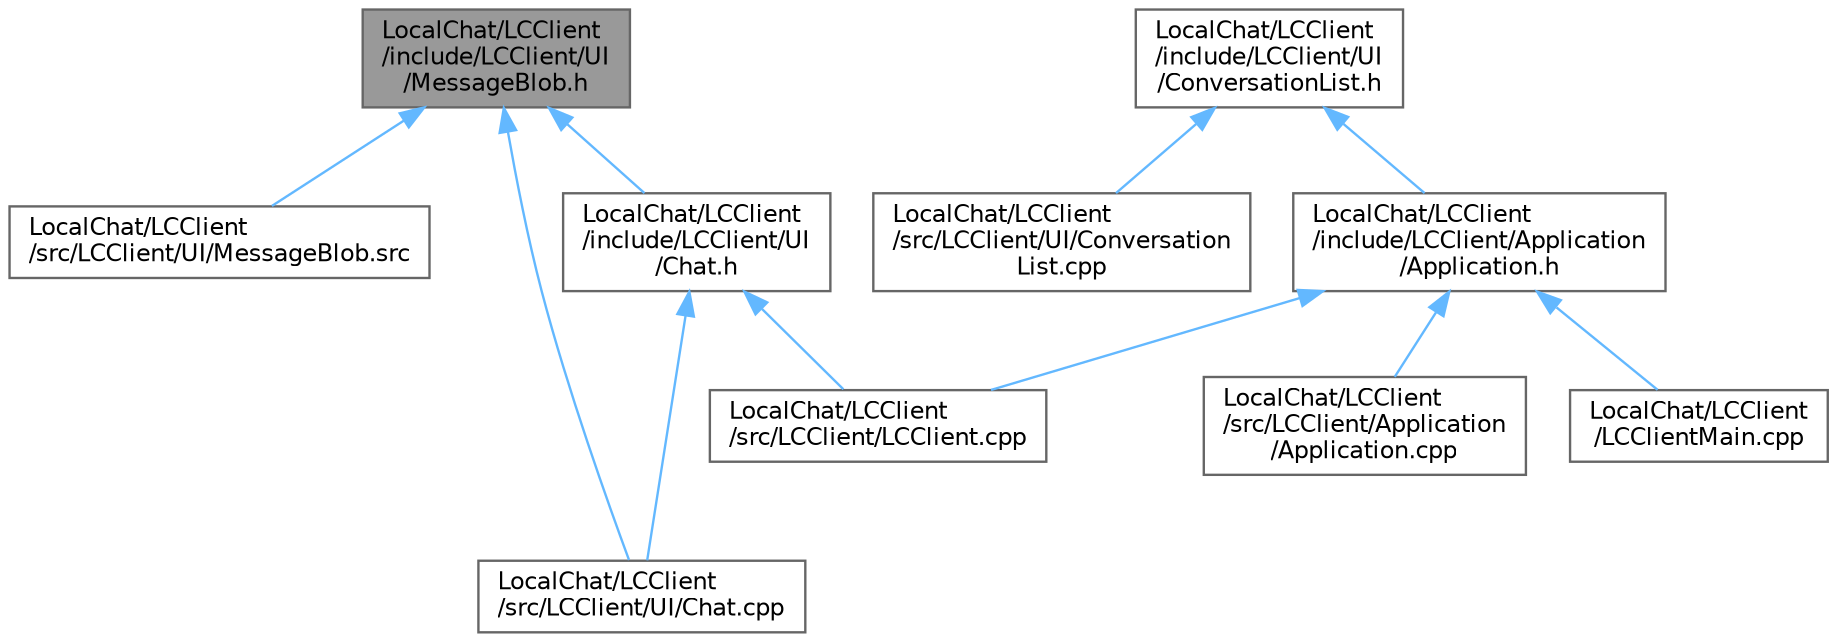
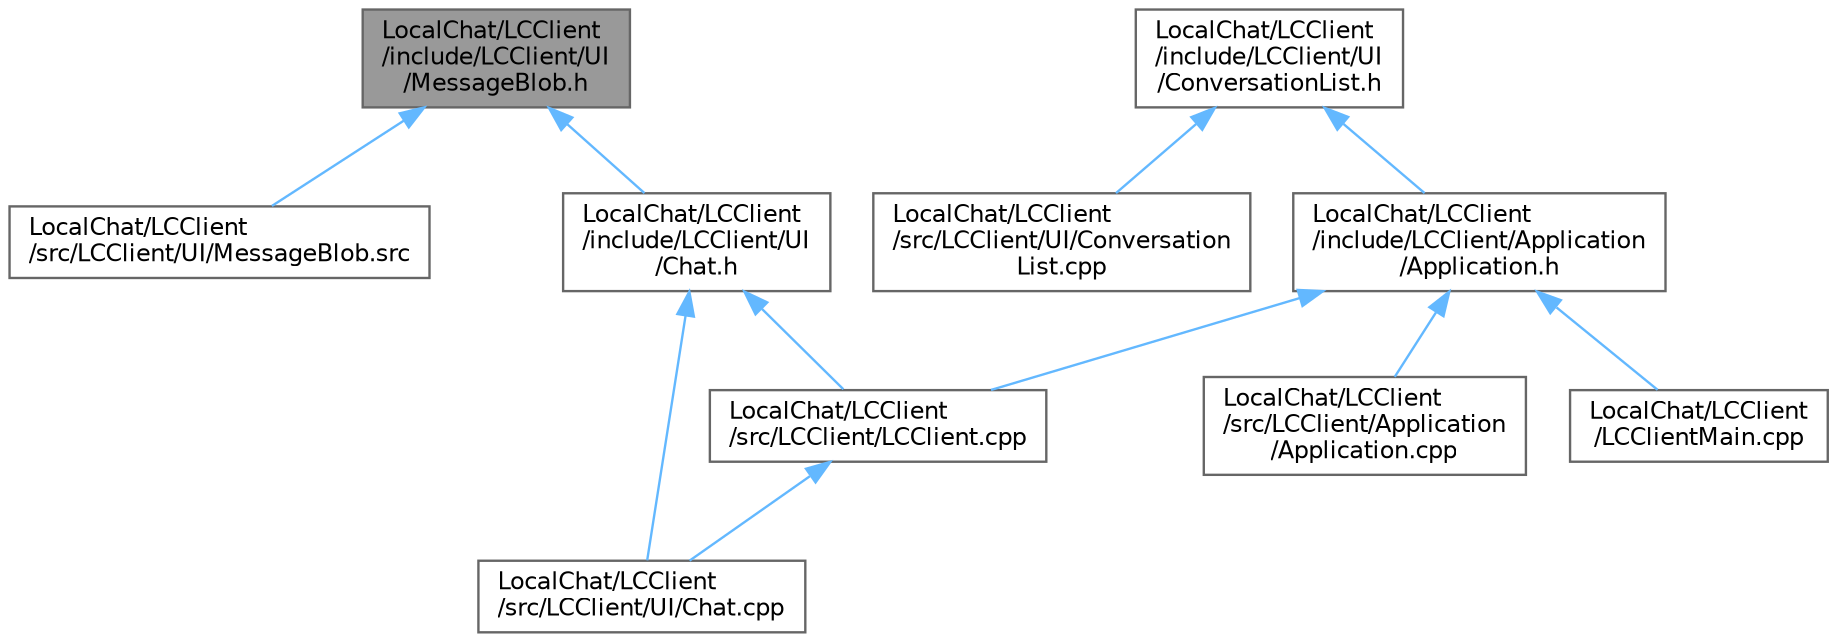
(558, 349) -> (750, 518)
